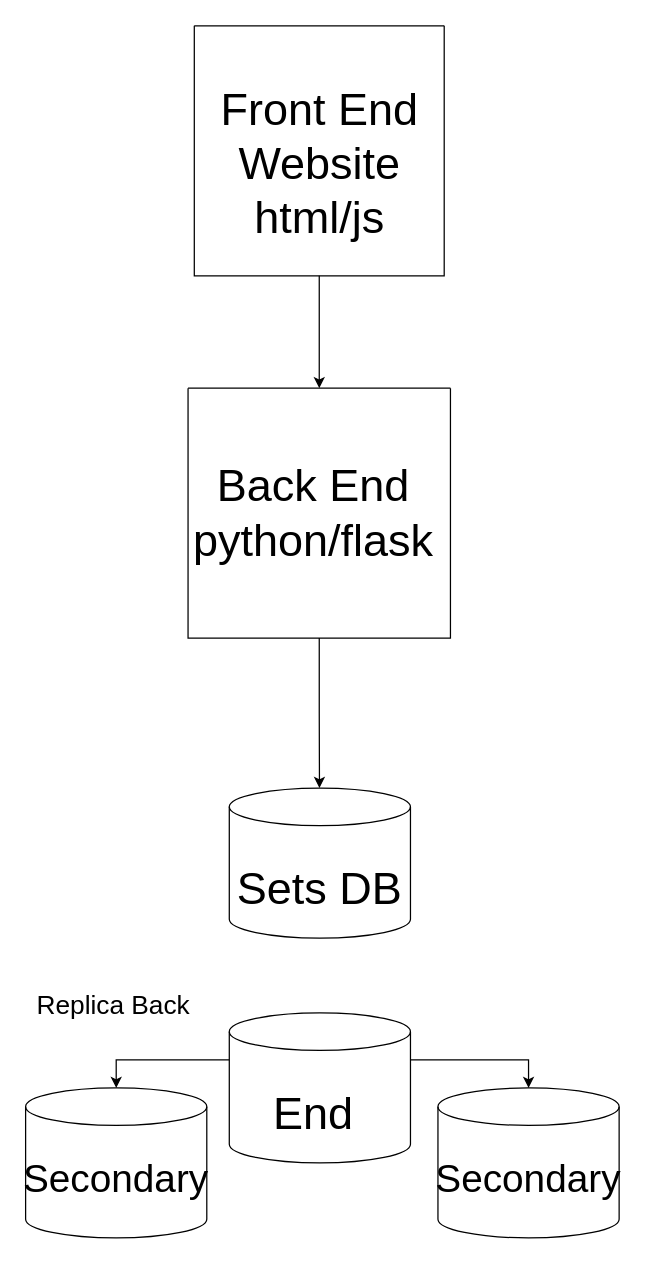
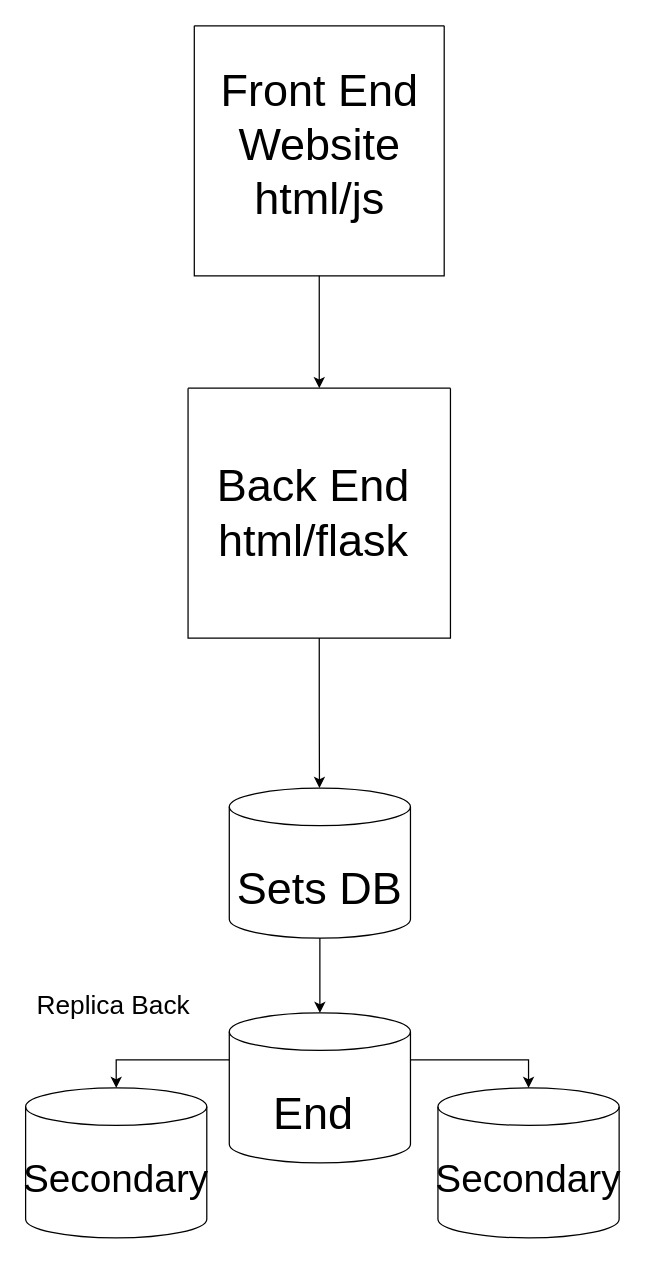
(319, 163) -> (319, 144)
(314, 513) -> (314, 513)
none -> (320, 971)
